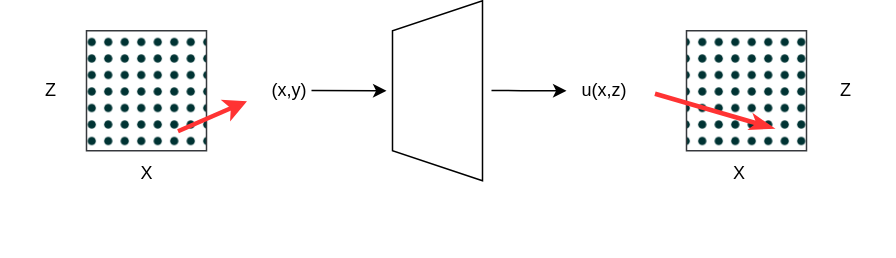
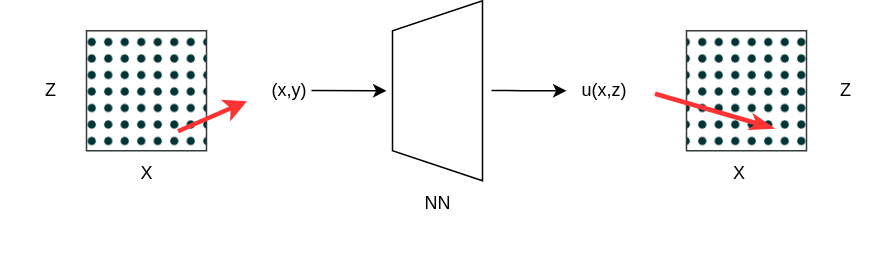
none -> (437, 203)
